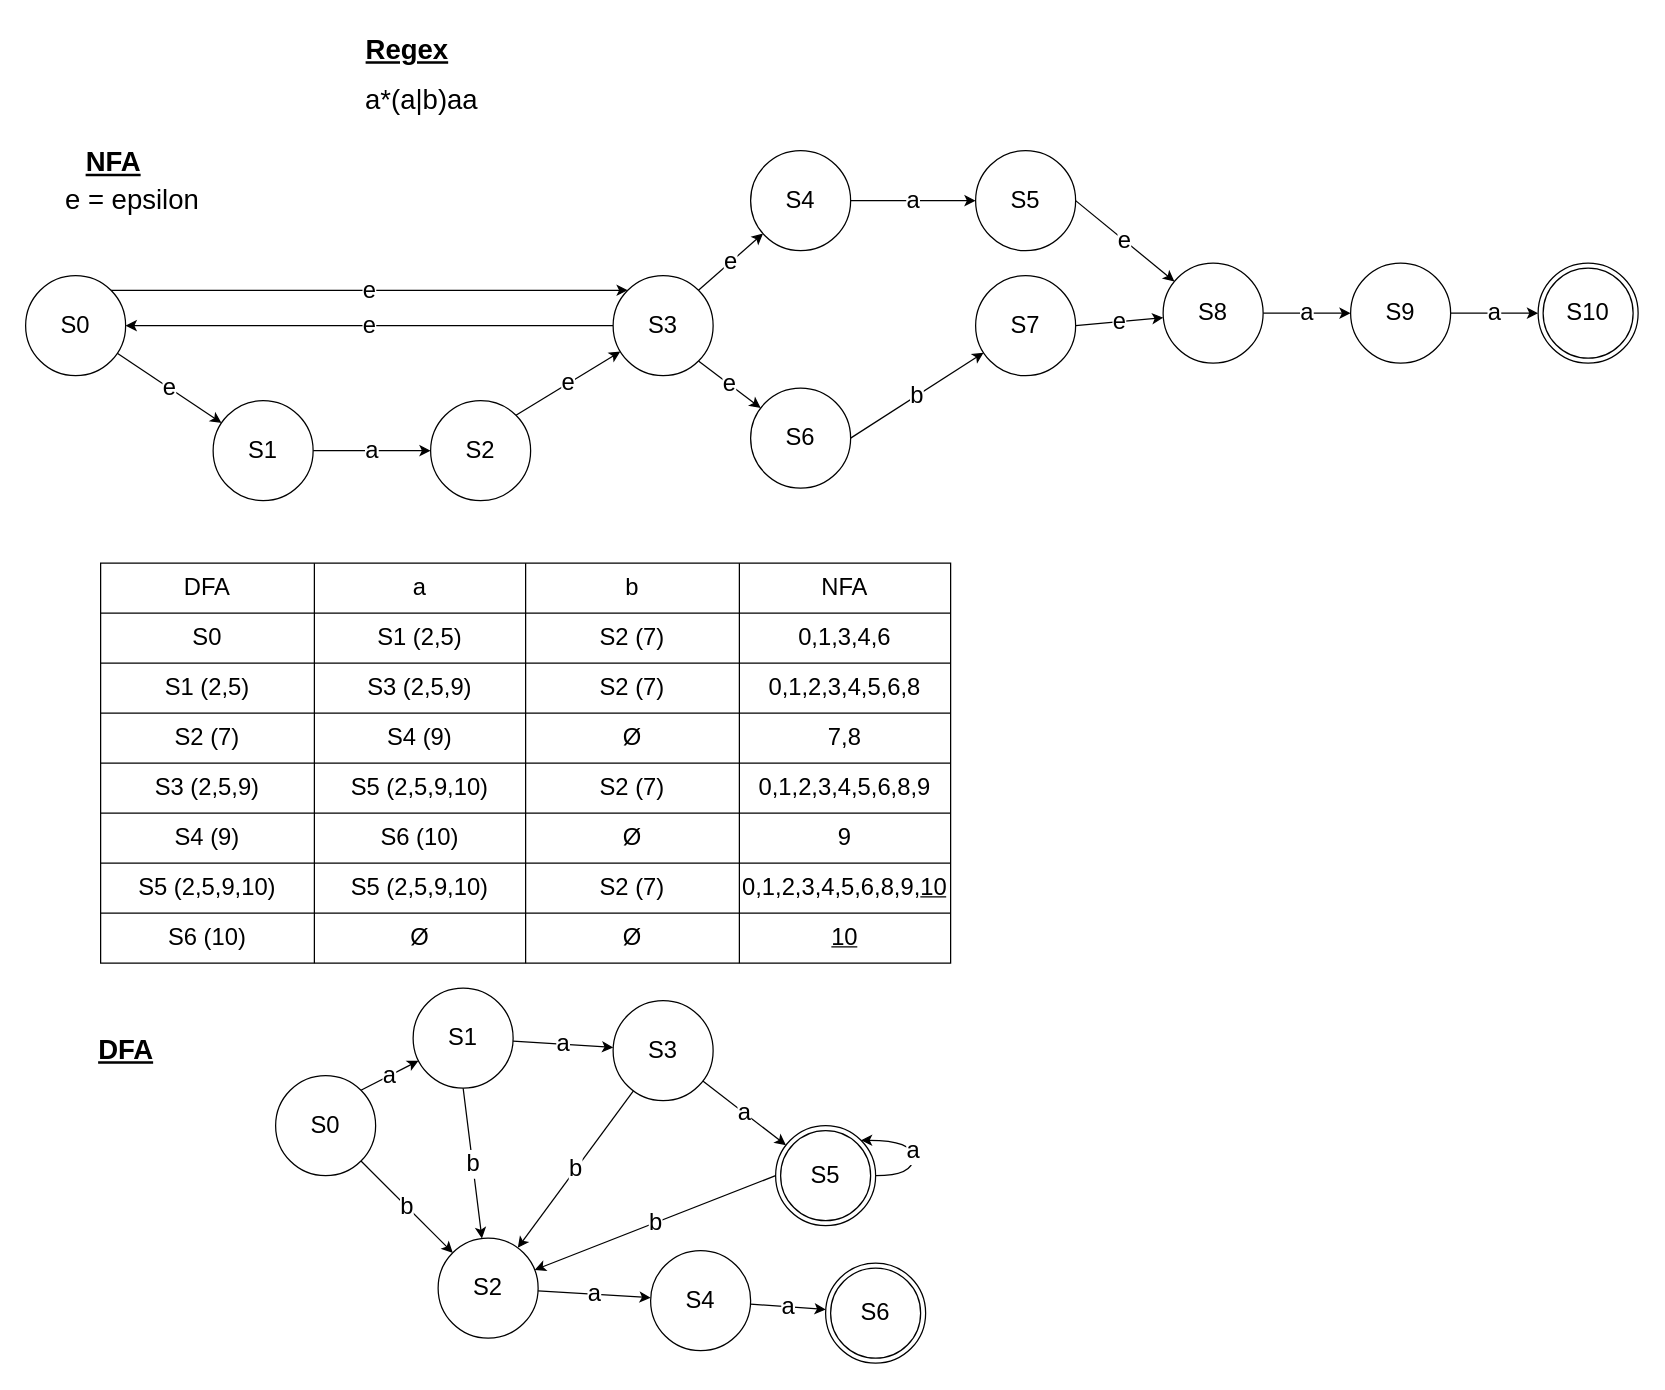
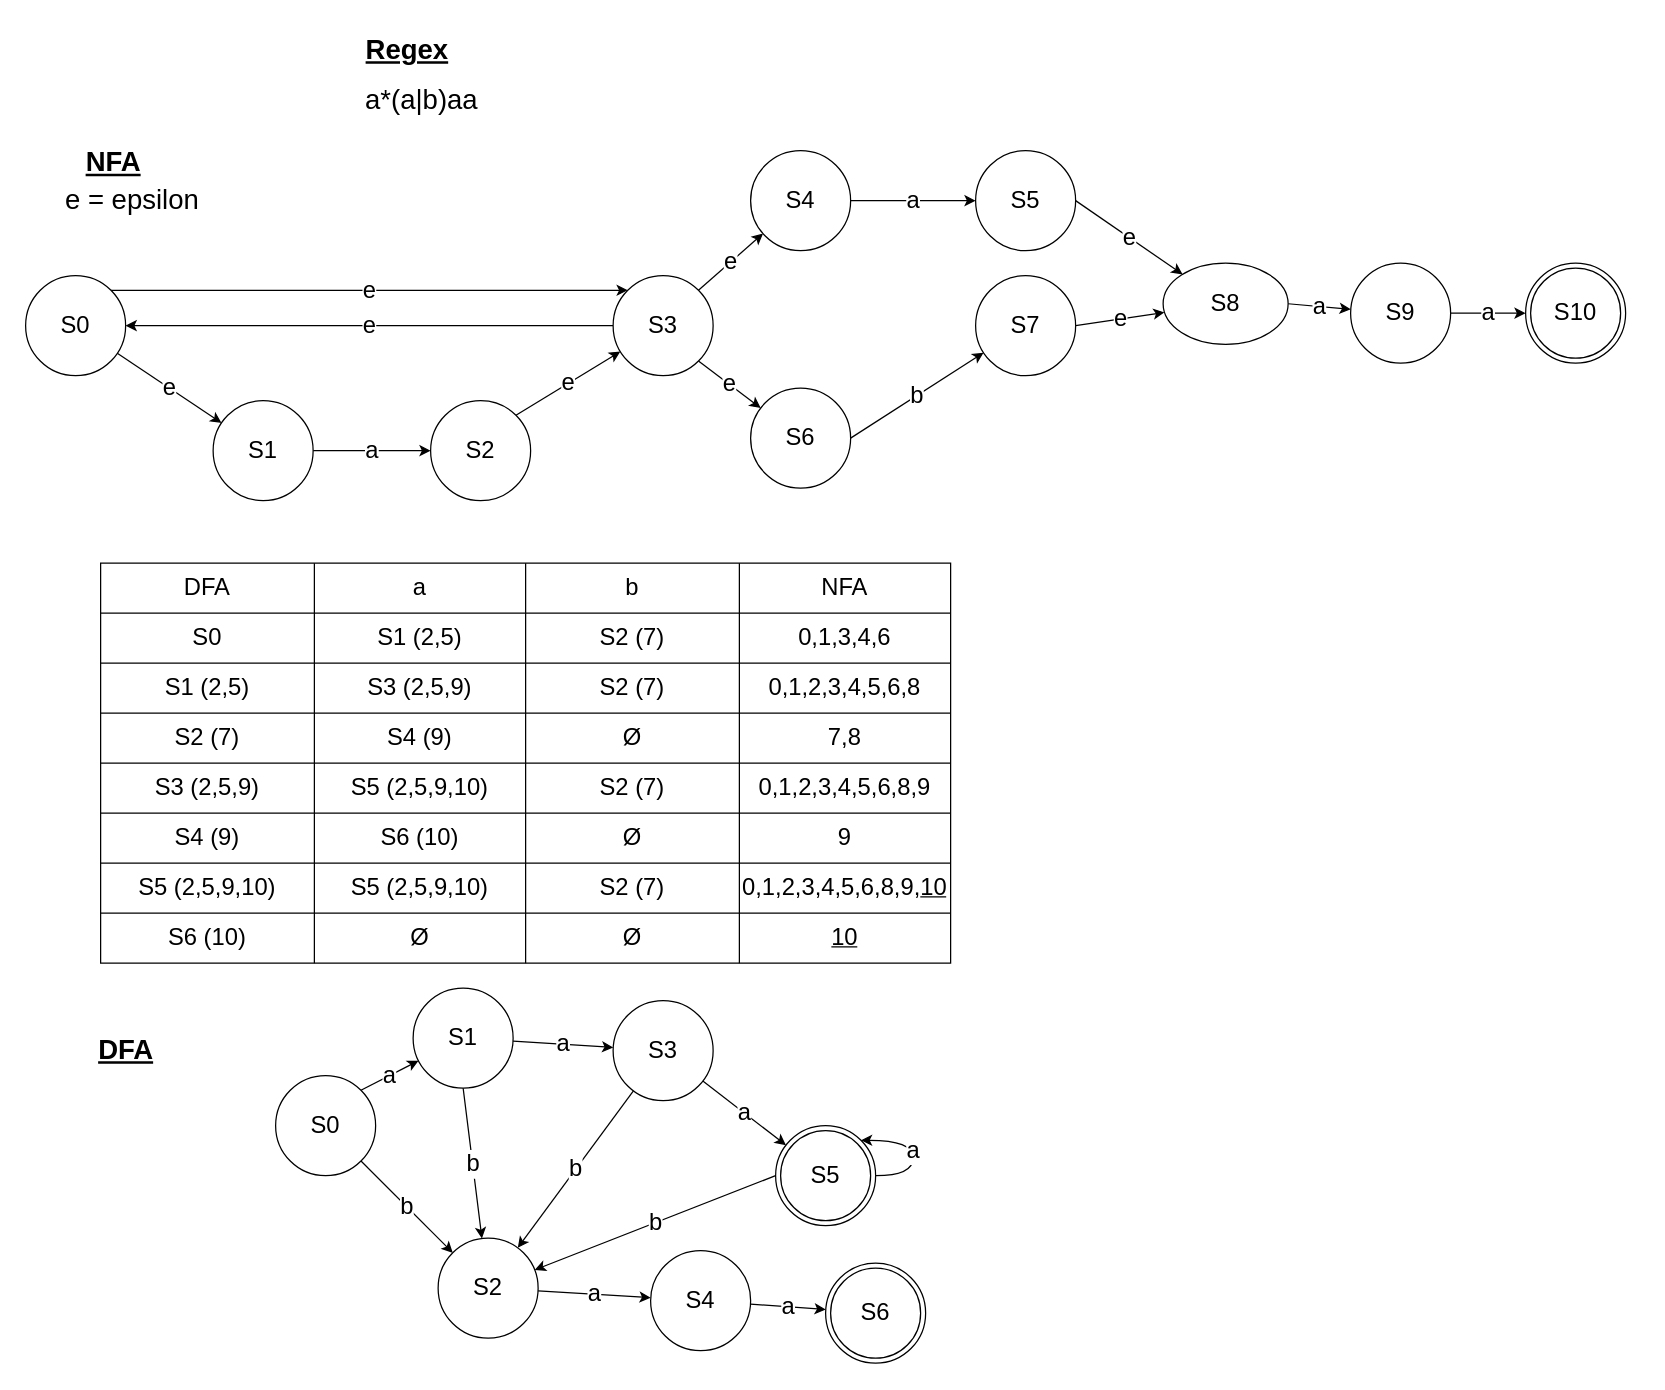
(1213, 313) -> (1226, 304)
(1588, 313) -> (1576, 313)
